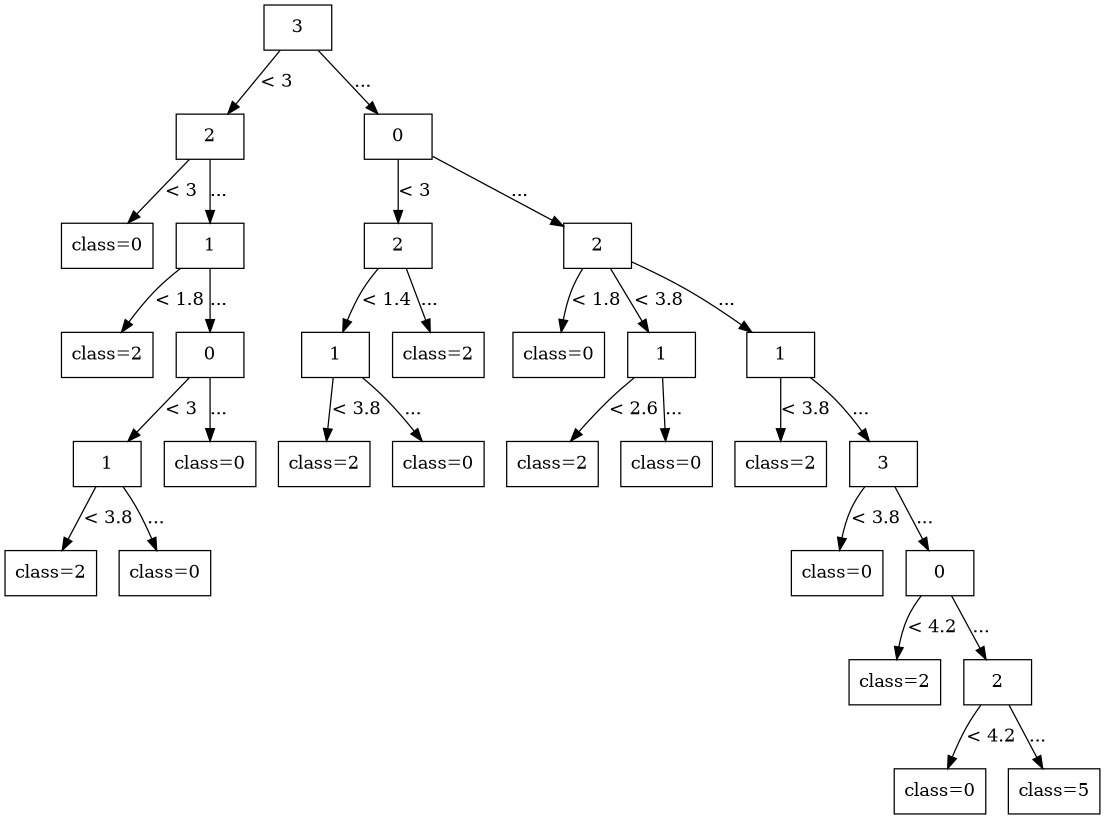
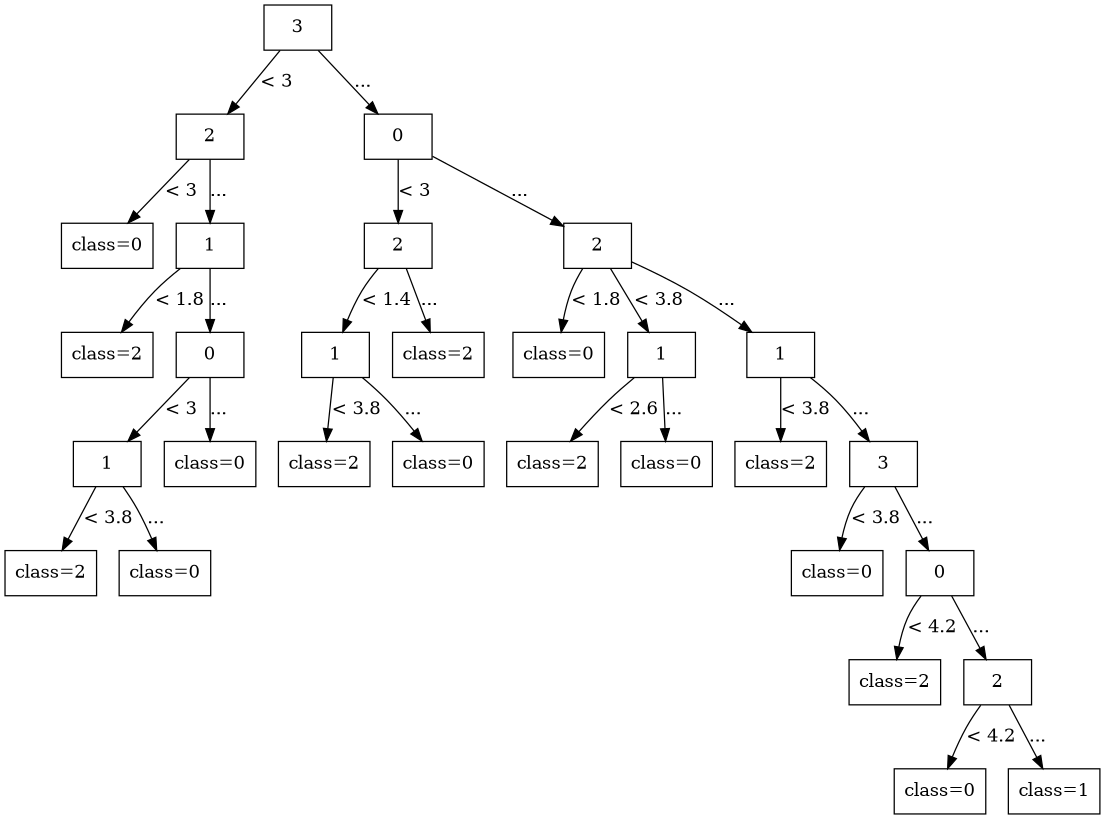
(1054, 791) -> (1054, 791)
